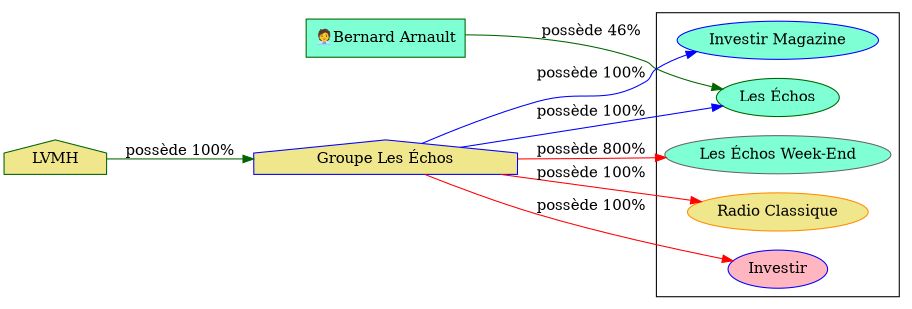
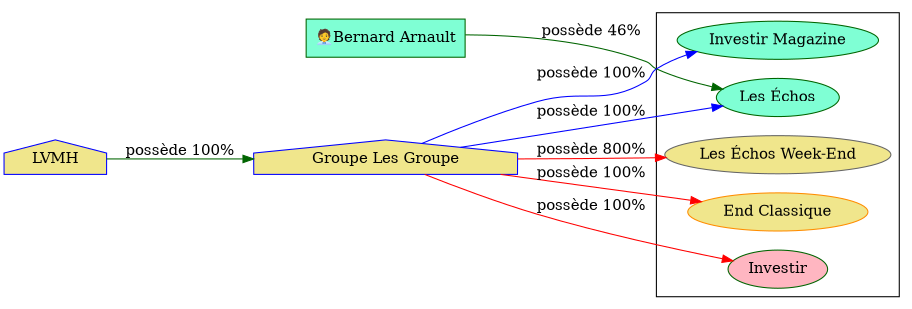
(778, 40) -> (778, 40)
(778, 155) -> (778, 155)
(55, 159) -> (55, 159)
(386, 159) -> (386, 159)
(778, 212) -> (778, 212)
(778, 269) -> (778, 269)
